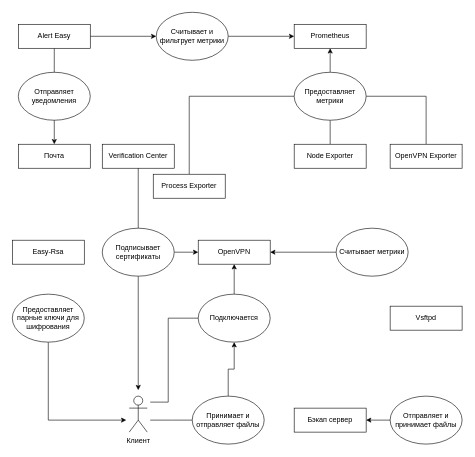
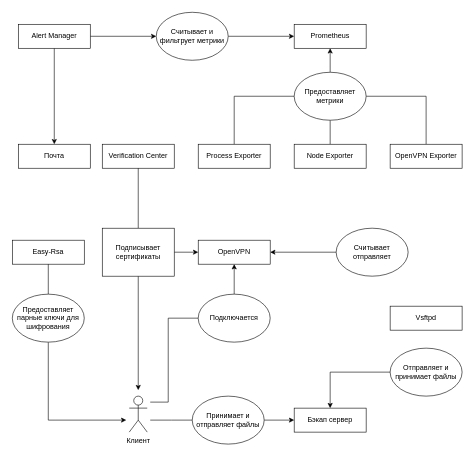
(54, 36) -> (54, 36)
(54, 96) -> none
(189, 186) -> (234, 156)
(138, 252) -> (138, 252)
(372, 252) -> (372, 252)
none -> (48, 279)
(228, 369) -> (288, 420)
(426, 420) -> (426, 372)
